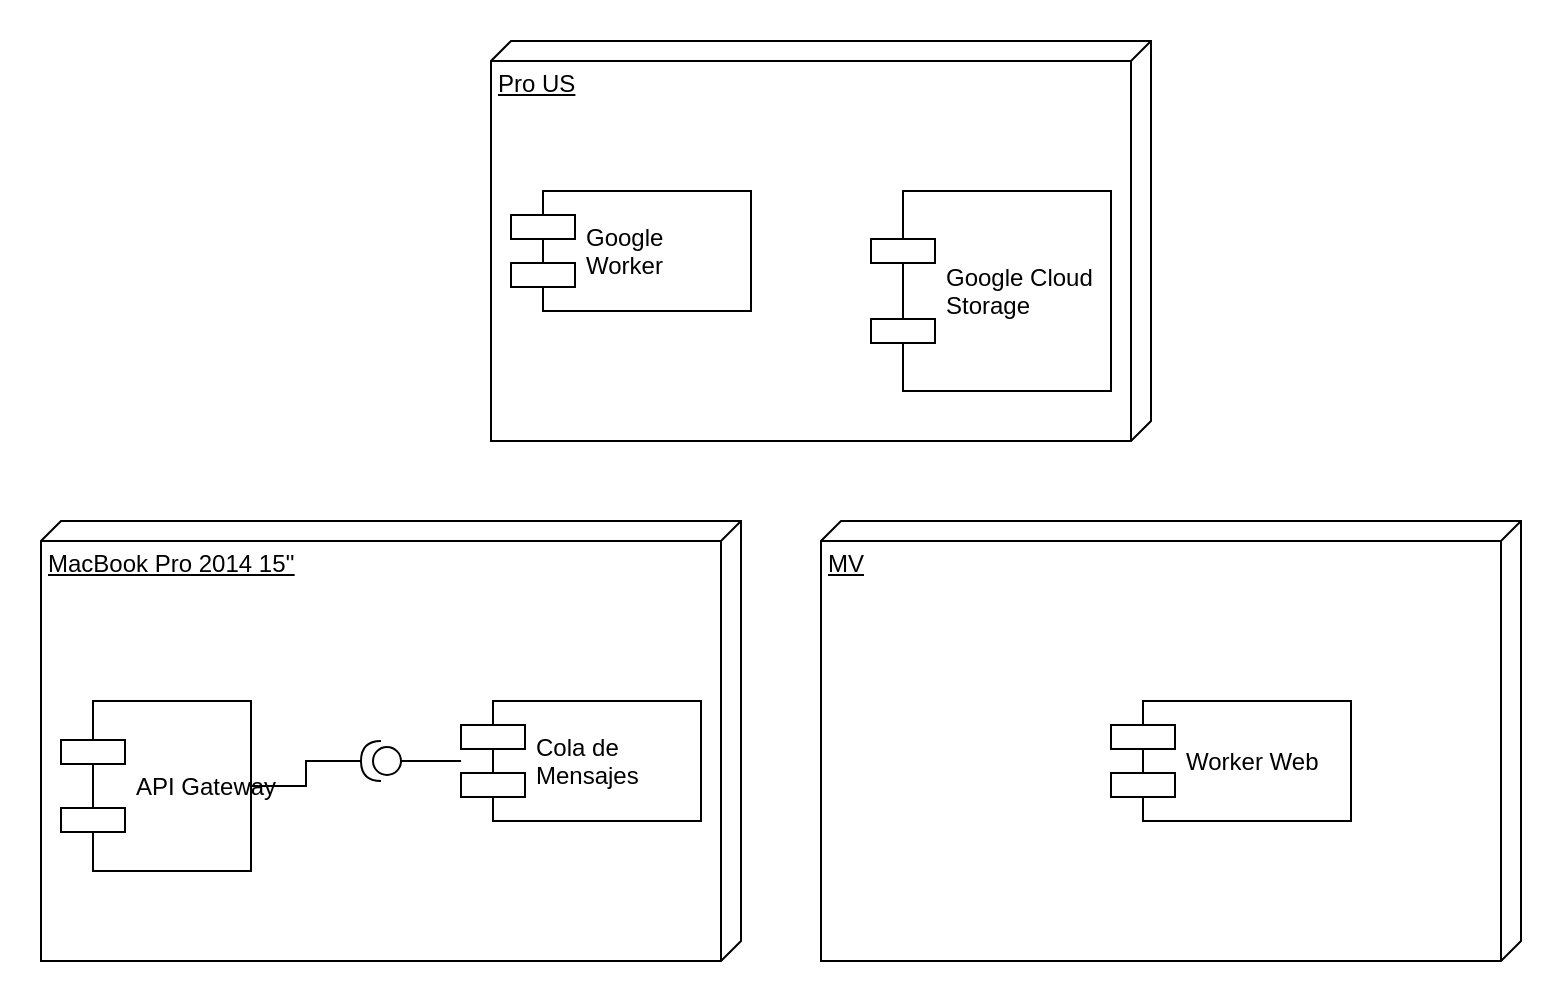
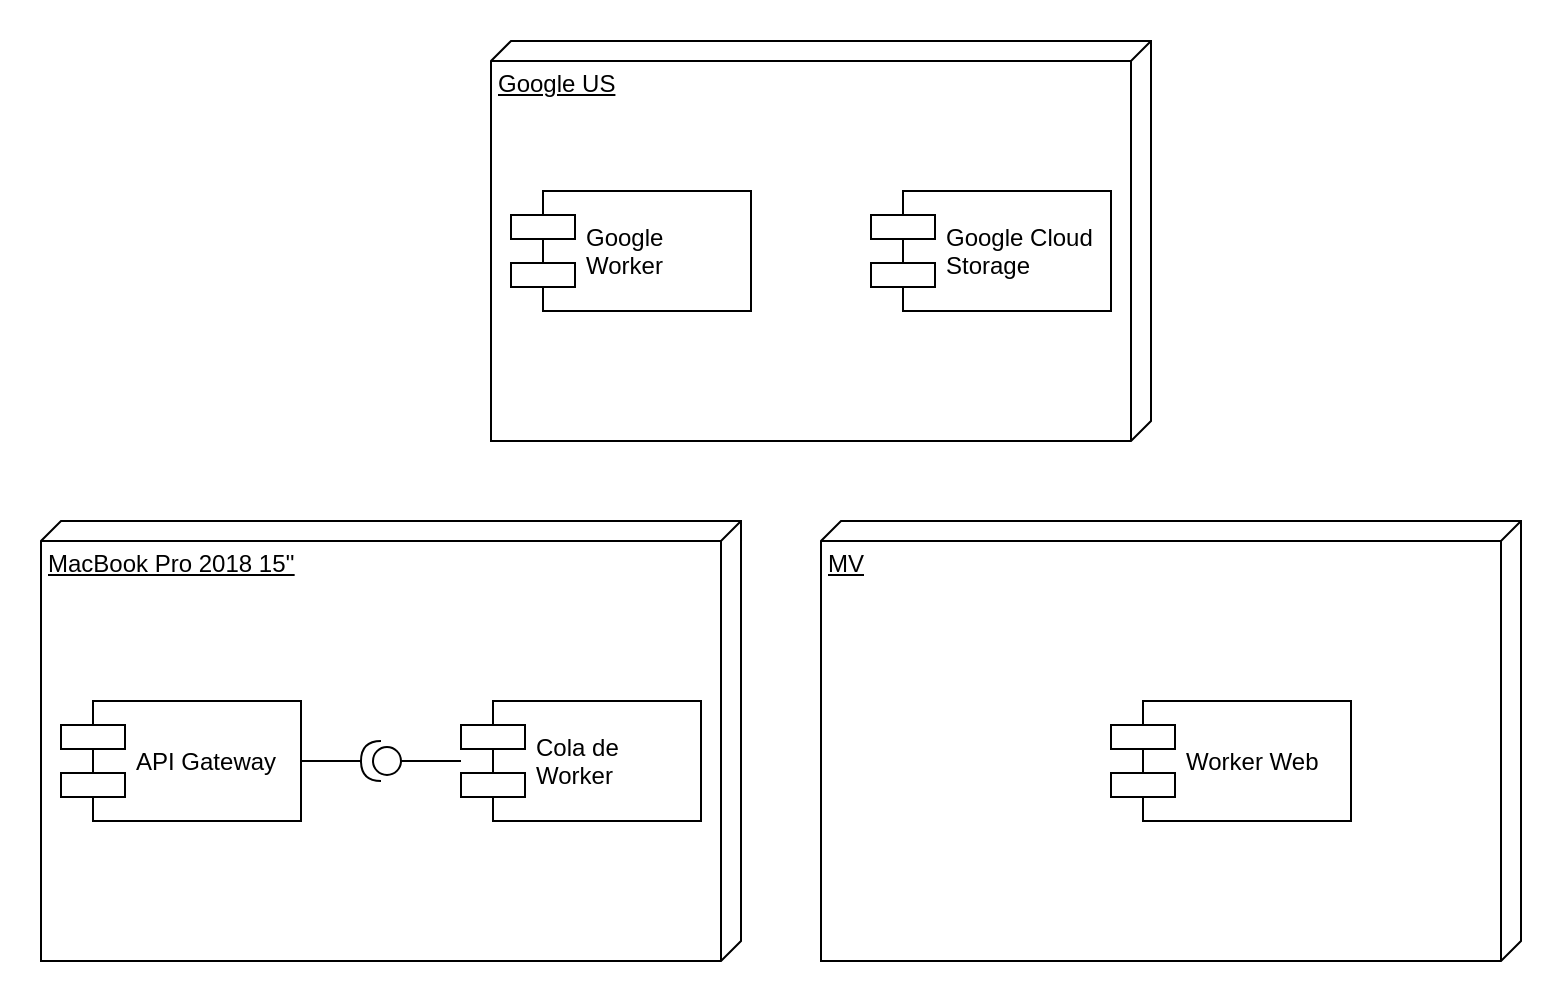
(536, 85) -> (553, 85)
(991, 291) -> (991, 251)
(175, 565) -> (175, 565)
(577, 748) -> (577, 748)
(156, 786) -> (181, 761)
